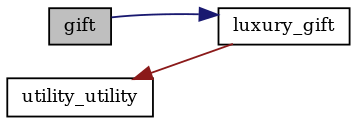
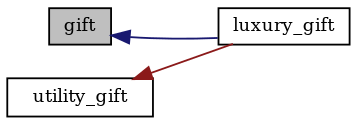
(155, 15) -> (174, 39)
(80, 97) -> (80, 97)
